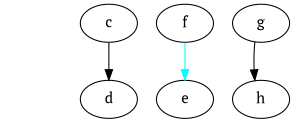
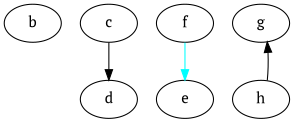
none -> (33, 23)
(254, 56) -> (268, 67)
